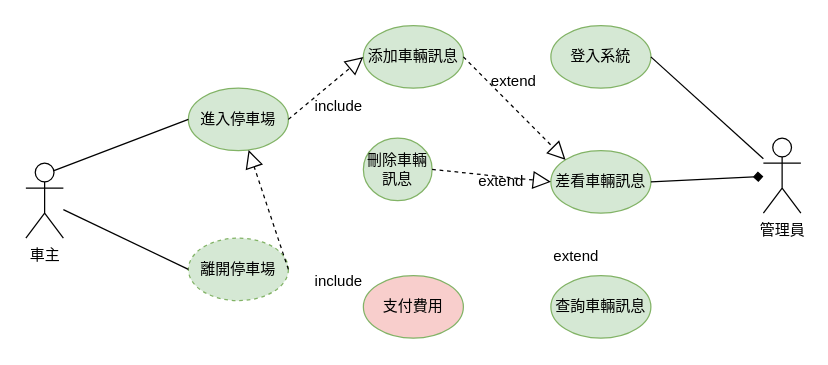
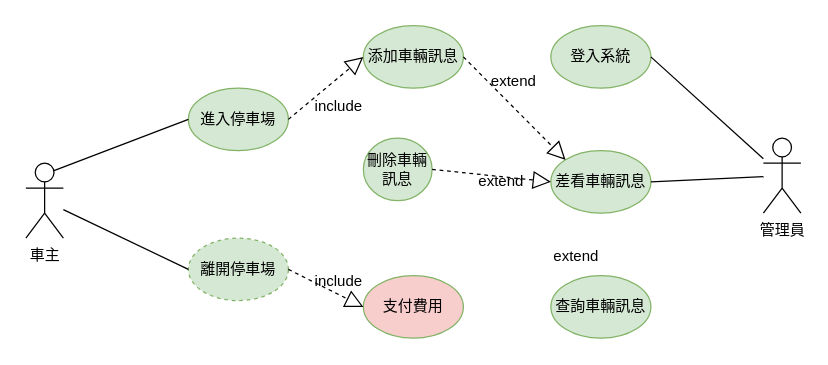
(752, 177) -> (757, 177)
(271, 218) -> (318, 284)
